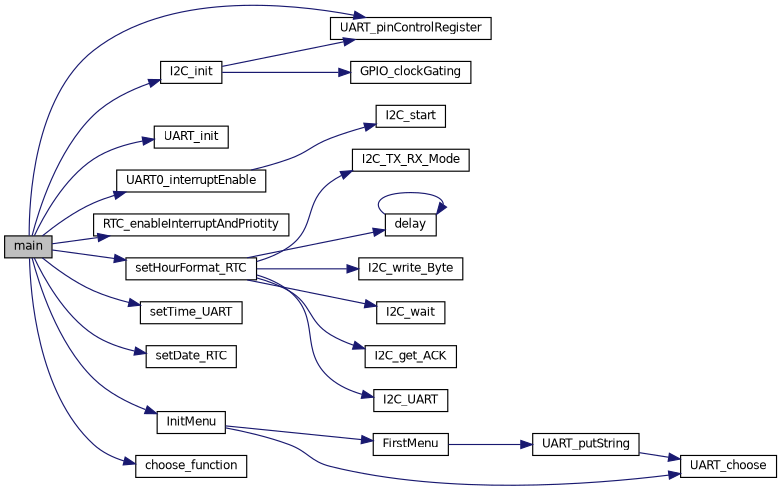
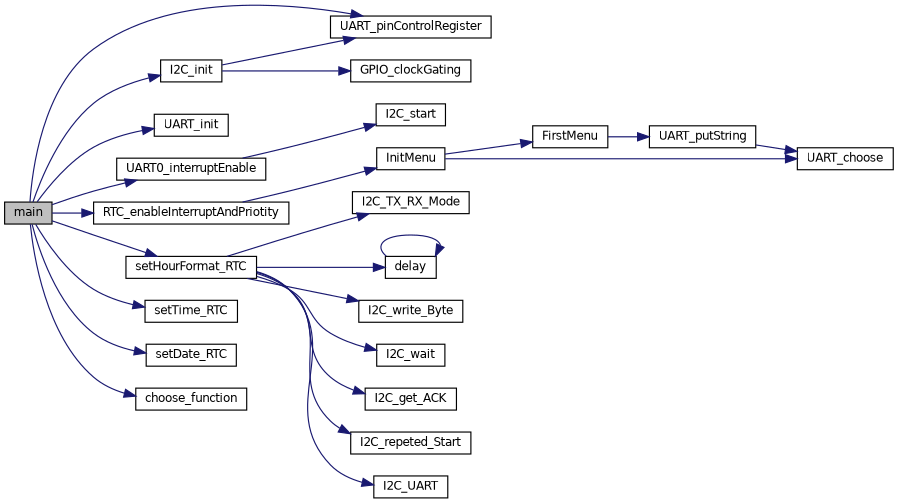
(191, 313) -> (191, 311)
(70, 349) -> (304, 187)
none -> (411, 443)
